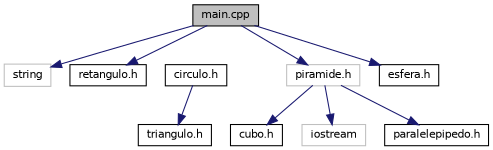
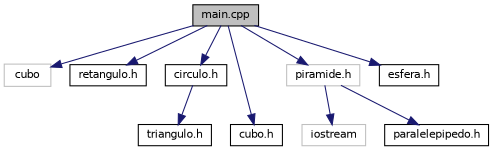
none -> (213, 40)
(28, 75) -> (28, 75)
(294, 102) -> (240, 70)
